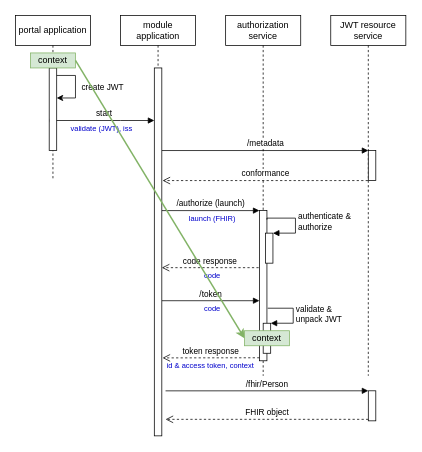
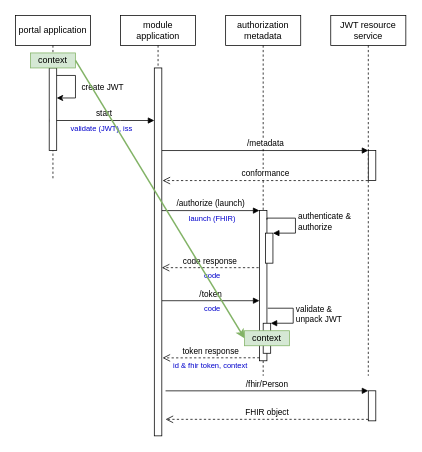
(263, 30) -> (263, 30)
(210, 365) -> (210, 365)
